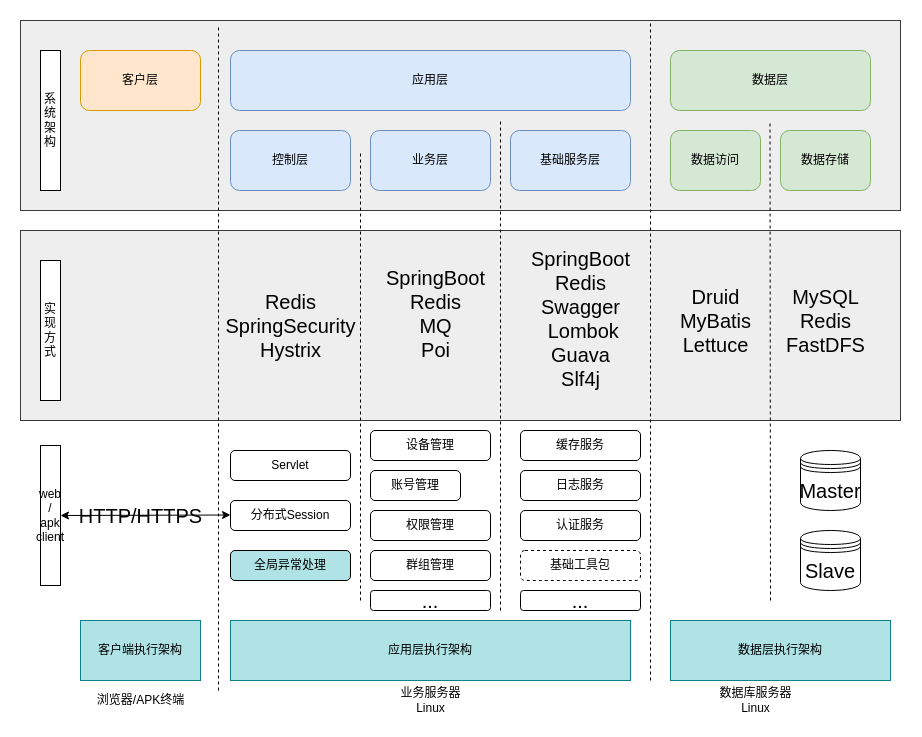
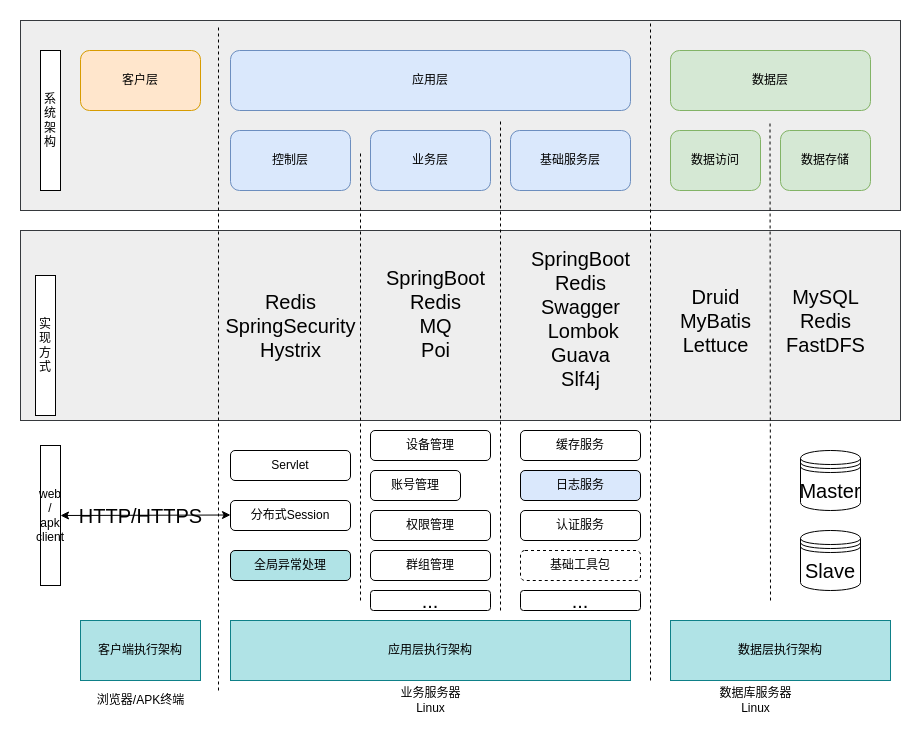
(51, 331) -> (46, 346)
(581, 486) -> (581, 486)
